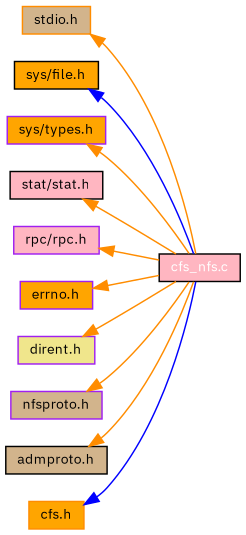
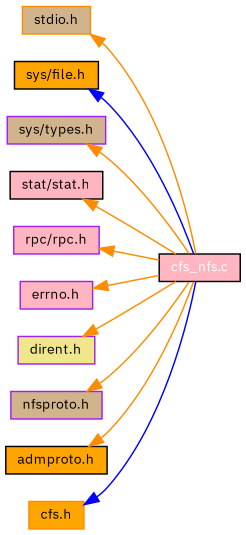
(56, 130) -> (56, 130)
(56, 295) -> (56, 295)
(56, 460) -> (56, 460)
